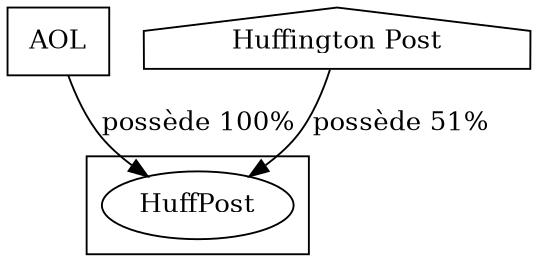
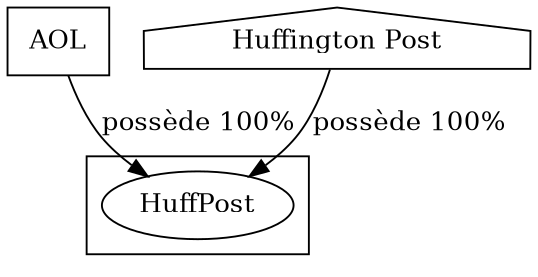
(401, 123) -> (410, 123)
